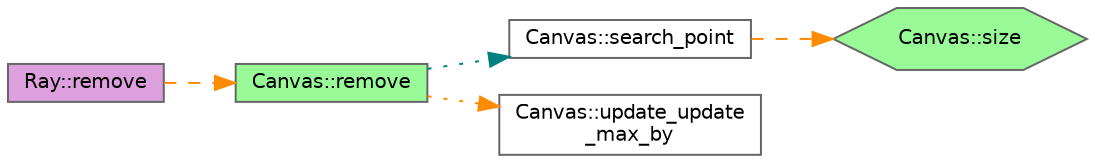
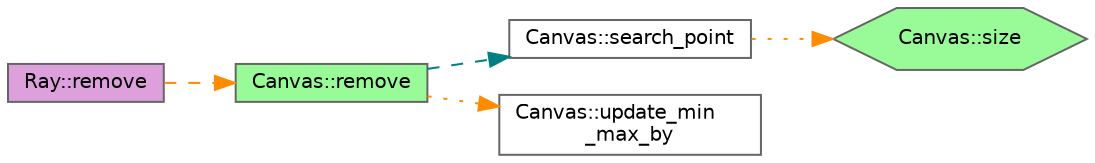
(782, 39) -> (782, 39)
(458, 64) -> (458, 64)
(630, 125) -> (630, 125)
